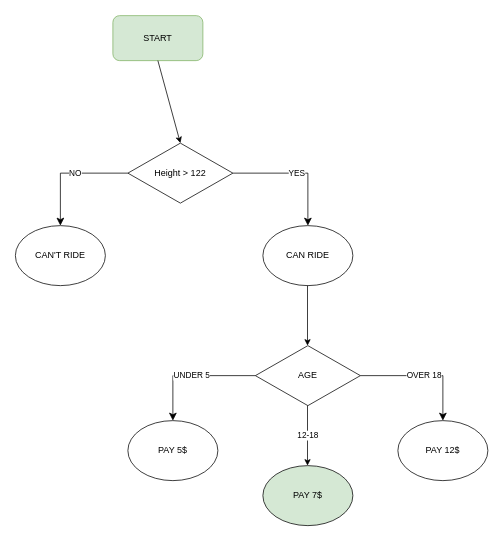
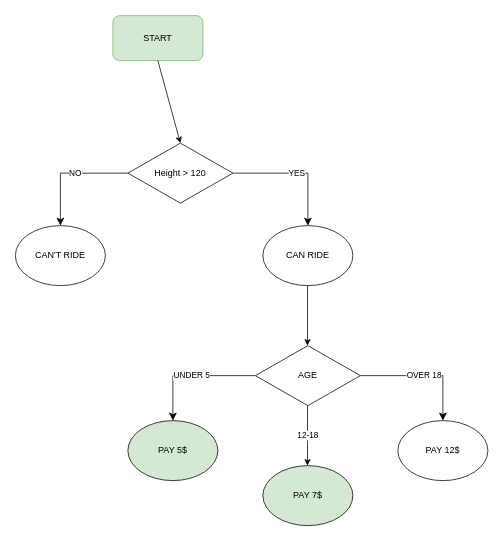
(180, 173) -> (180, 173)
(173, 450) -> (173, 450)
